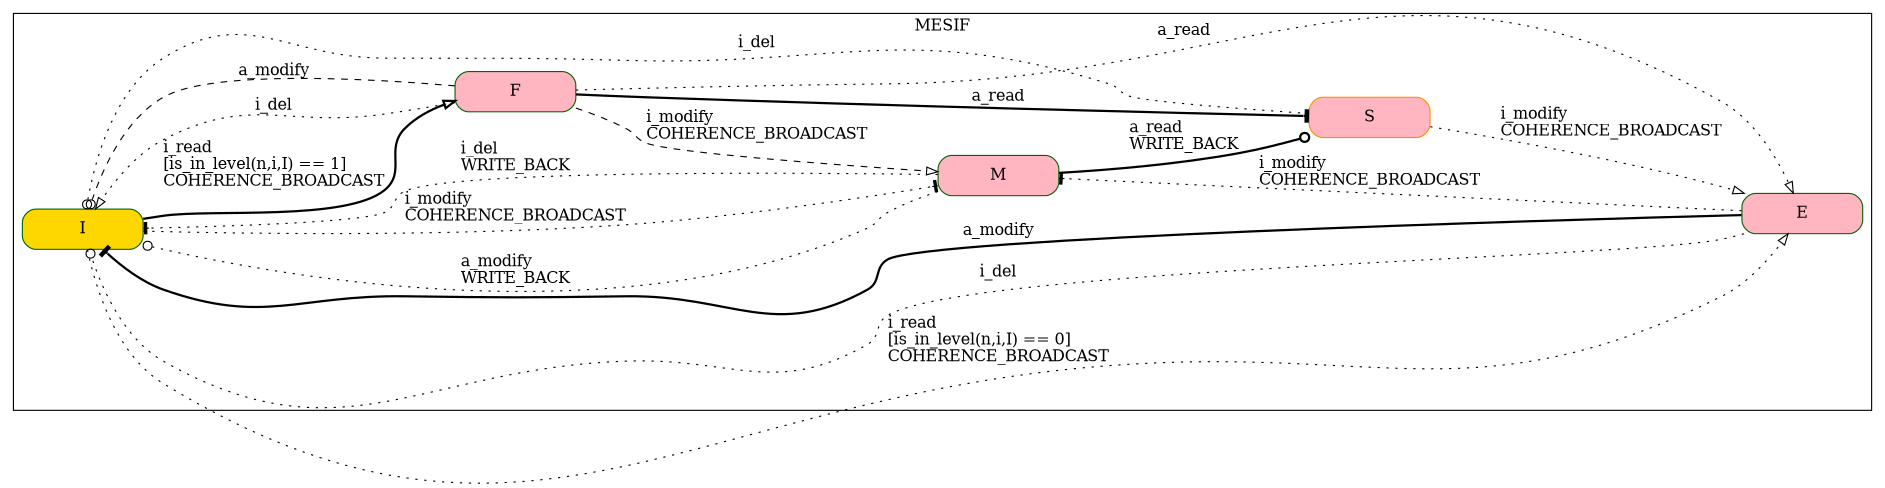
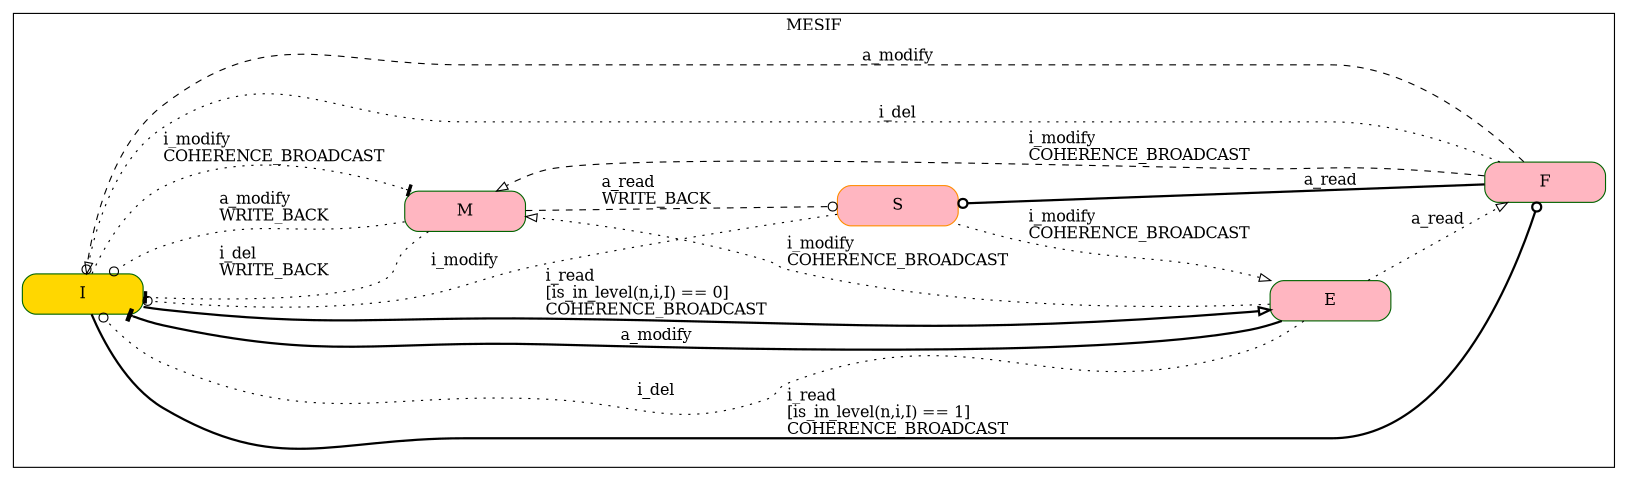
(757, 43) -> (465, 261)
(1210, 44) -> (1433, 244)
(939, 107) -> (1226, 194)
(1180, 162) -> (677, 209)
(1403, 195) -> (900, 290)
(322, 209) -> (845, 438)
(897, 399) -> (701, 322)
